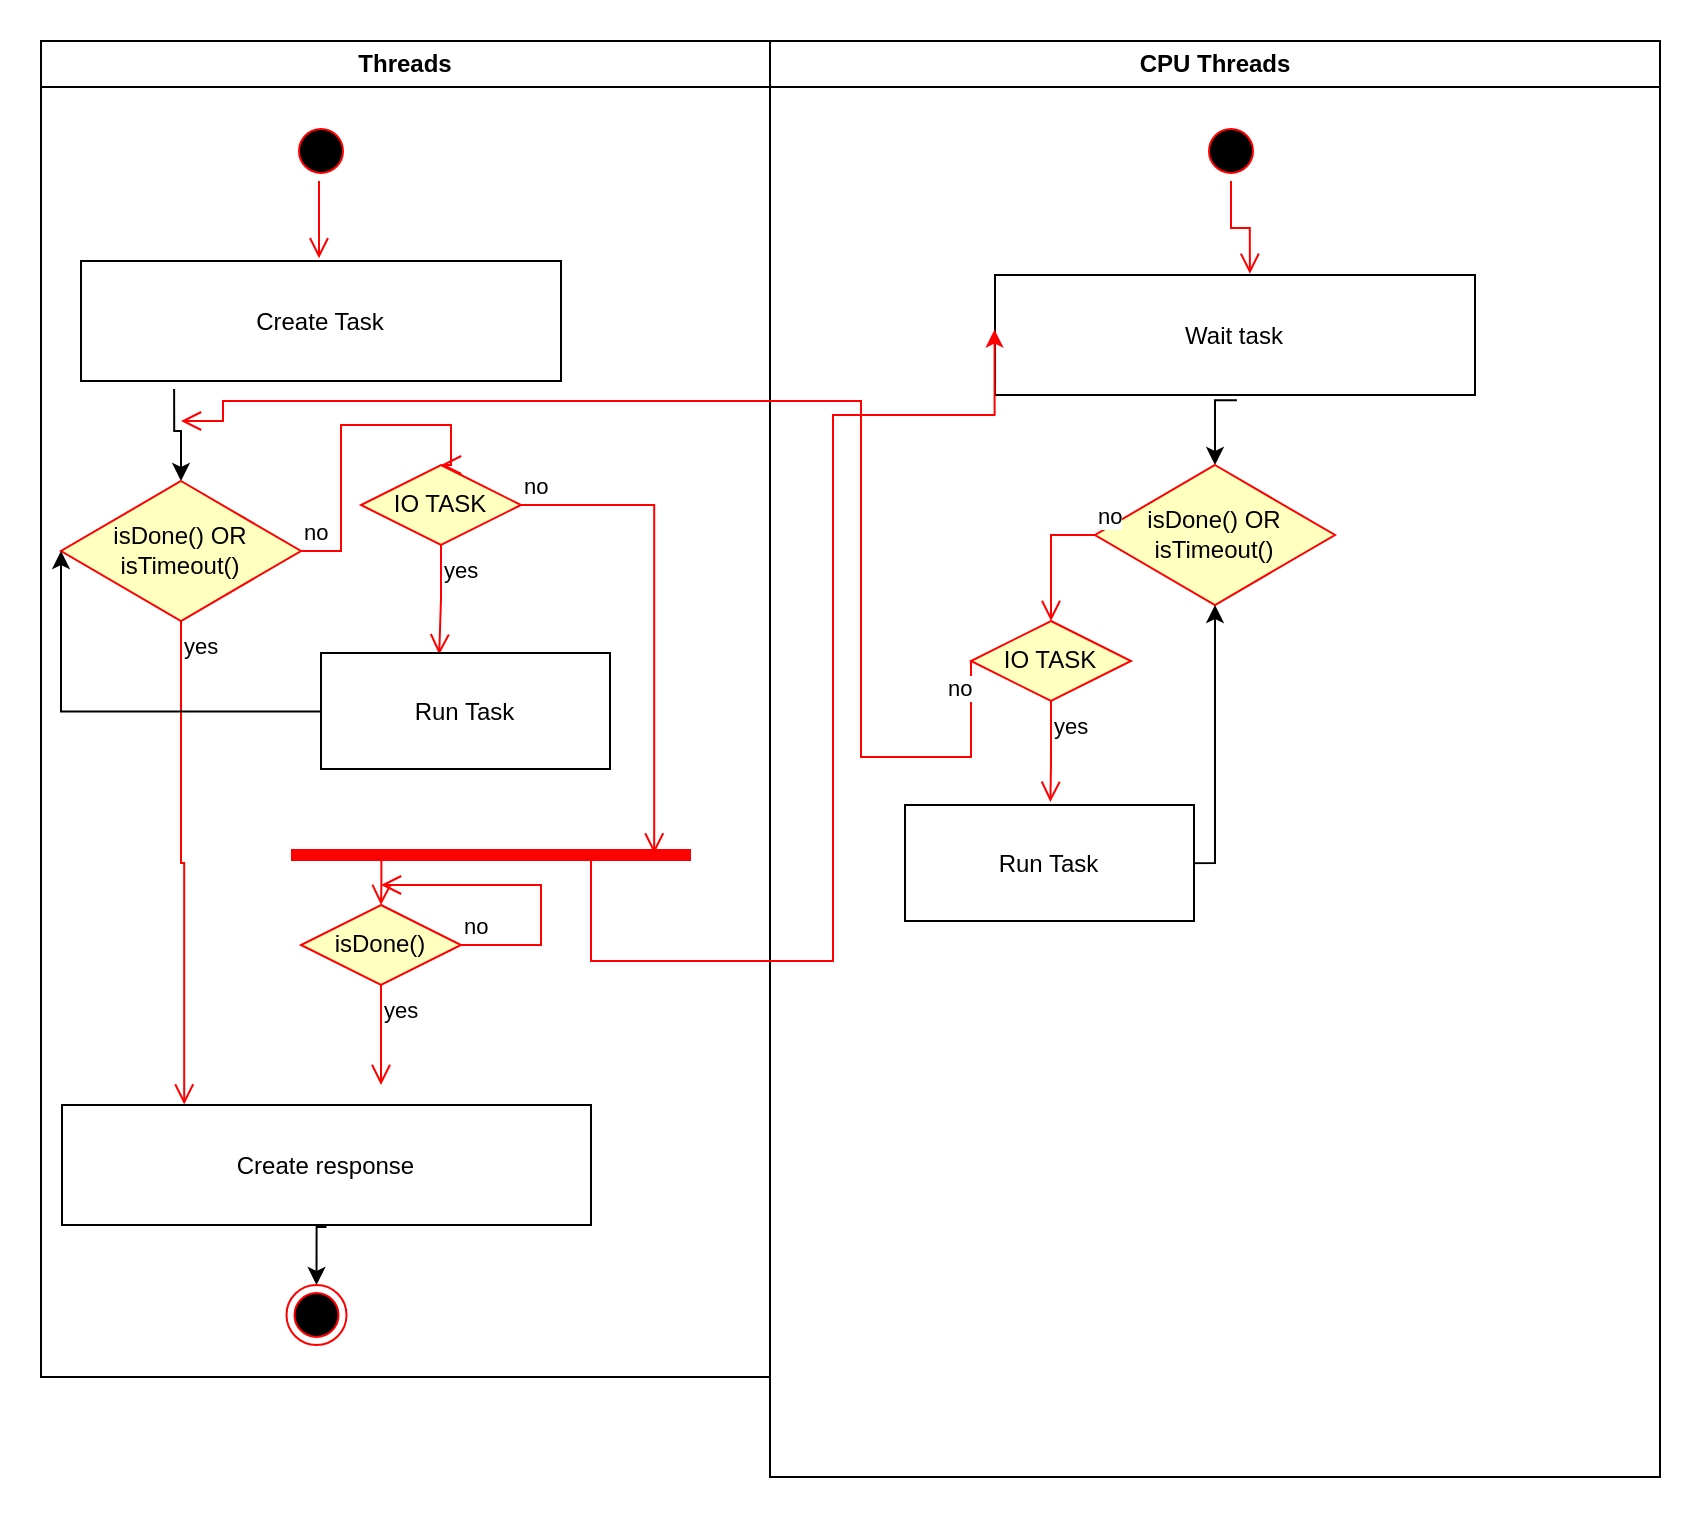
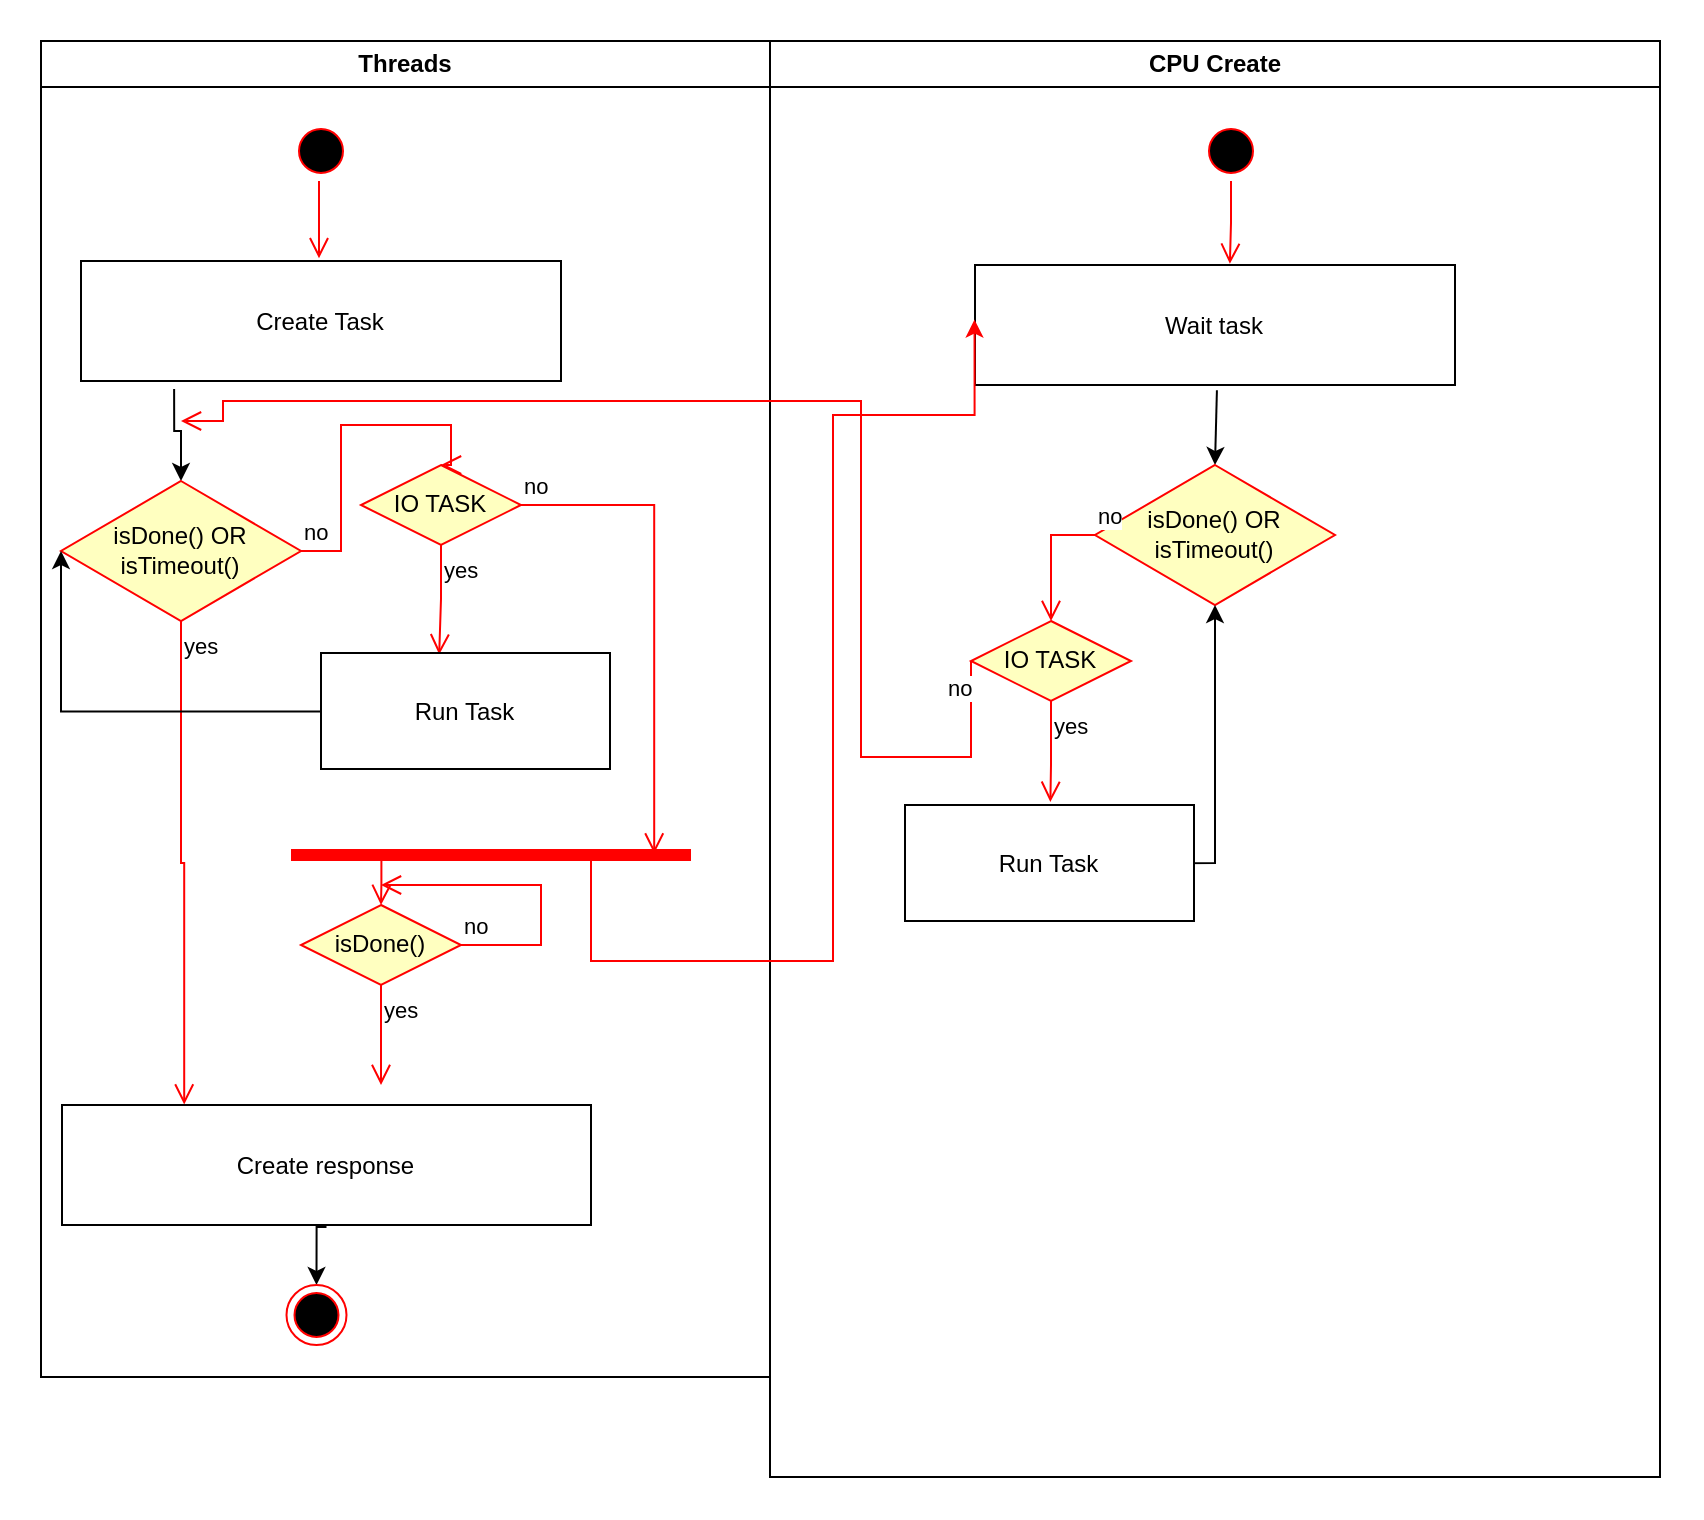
(1216, 65) -> (1216, 65)
(1235, 335) -> (1215, 325)
